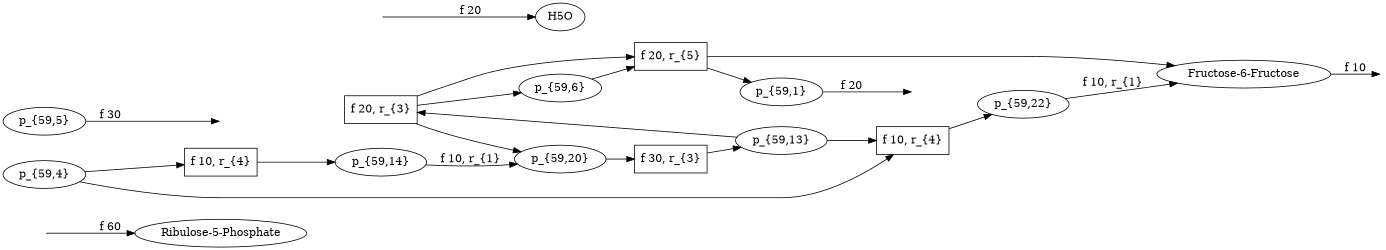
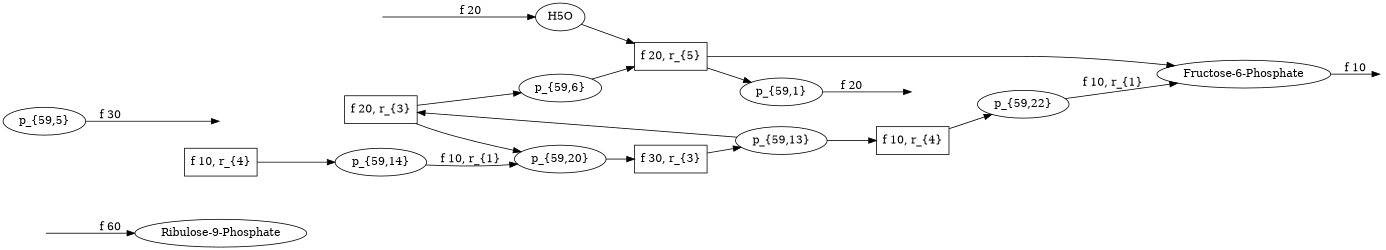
(520, 66) -> (604, 33)
(1244, 74) -> (1244, 74)
(44, 175) -> none
(221, 233) -> (221, 233)
